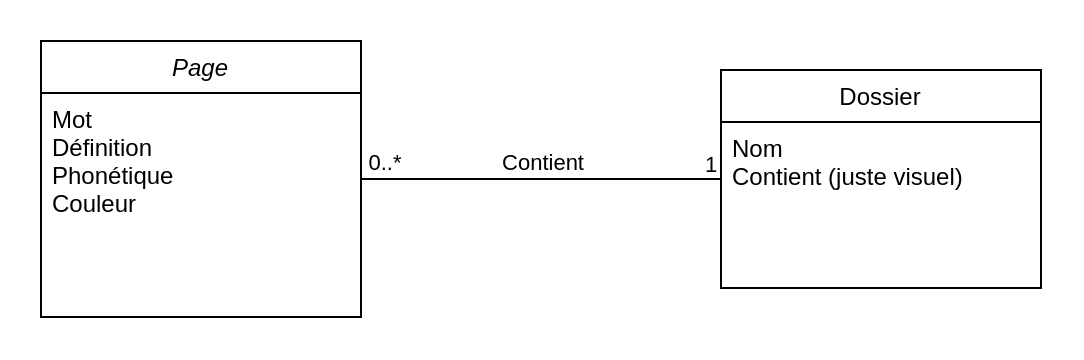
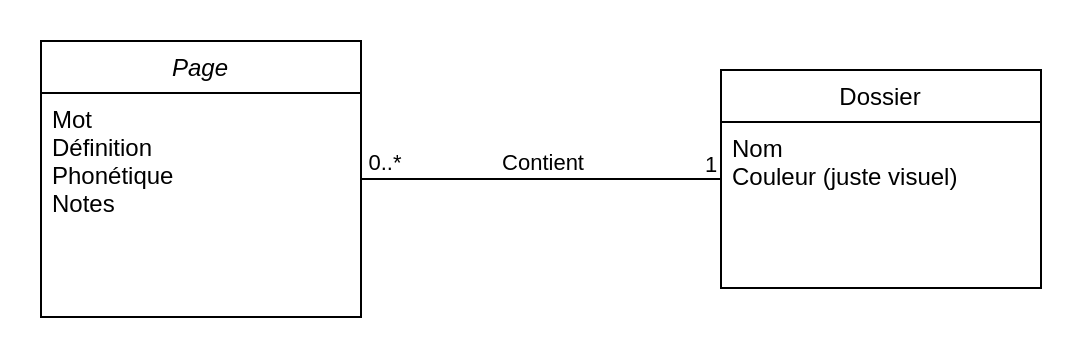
(72, 120) -> (72, 120)
(752, 149) -> (752, 149)
